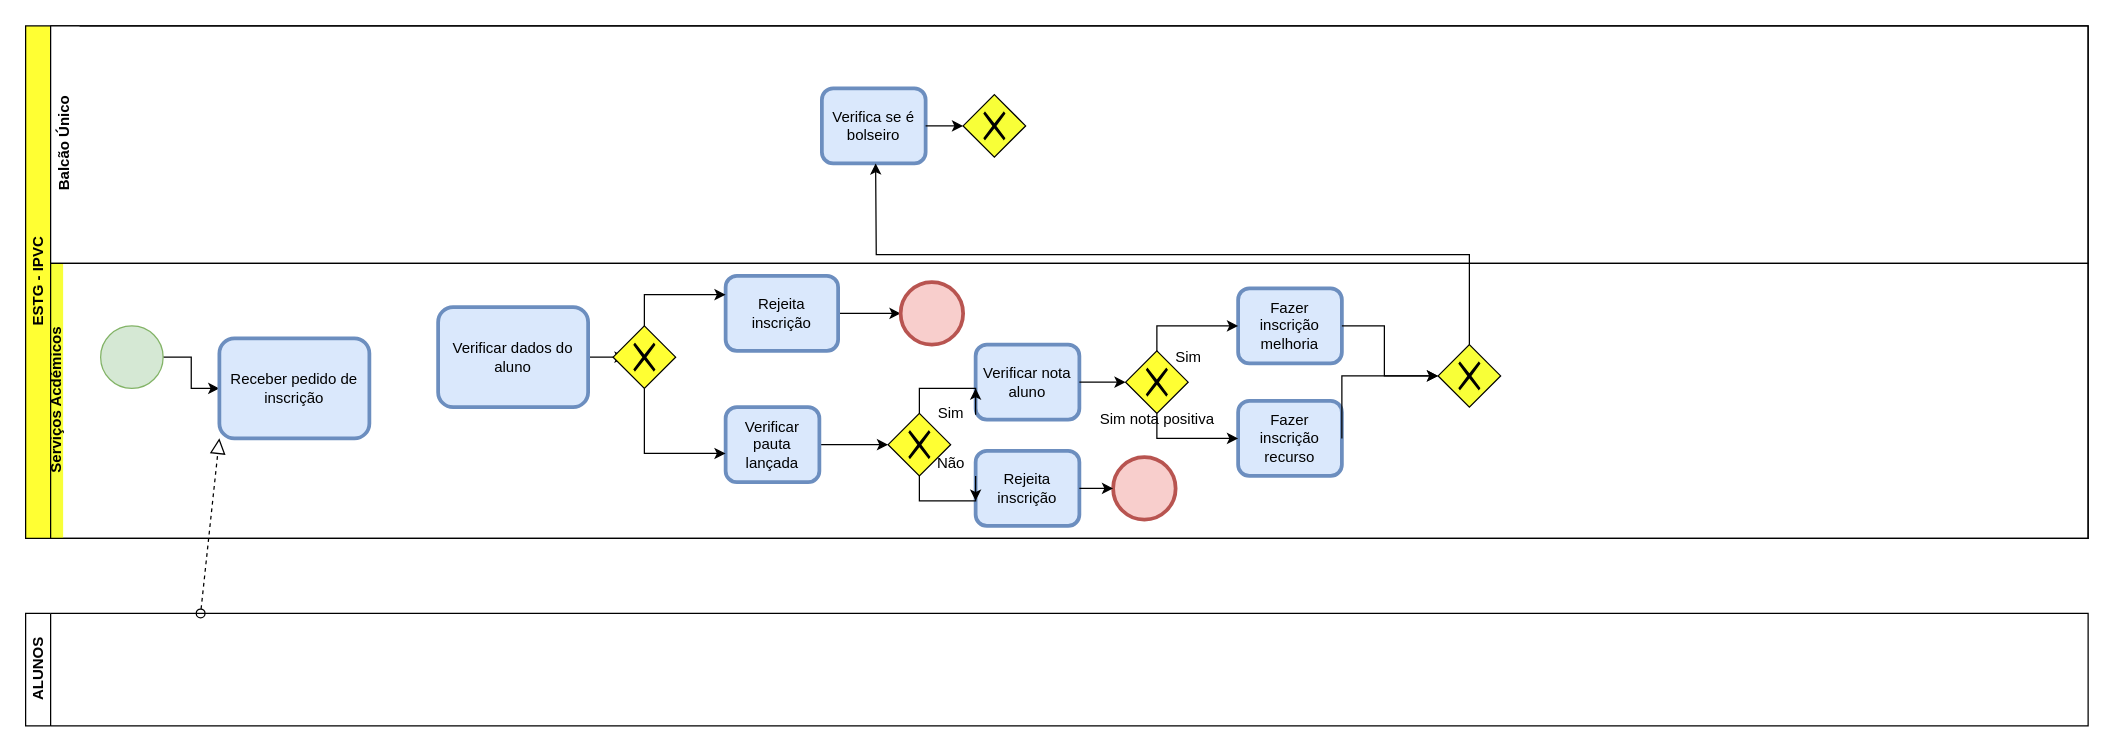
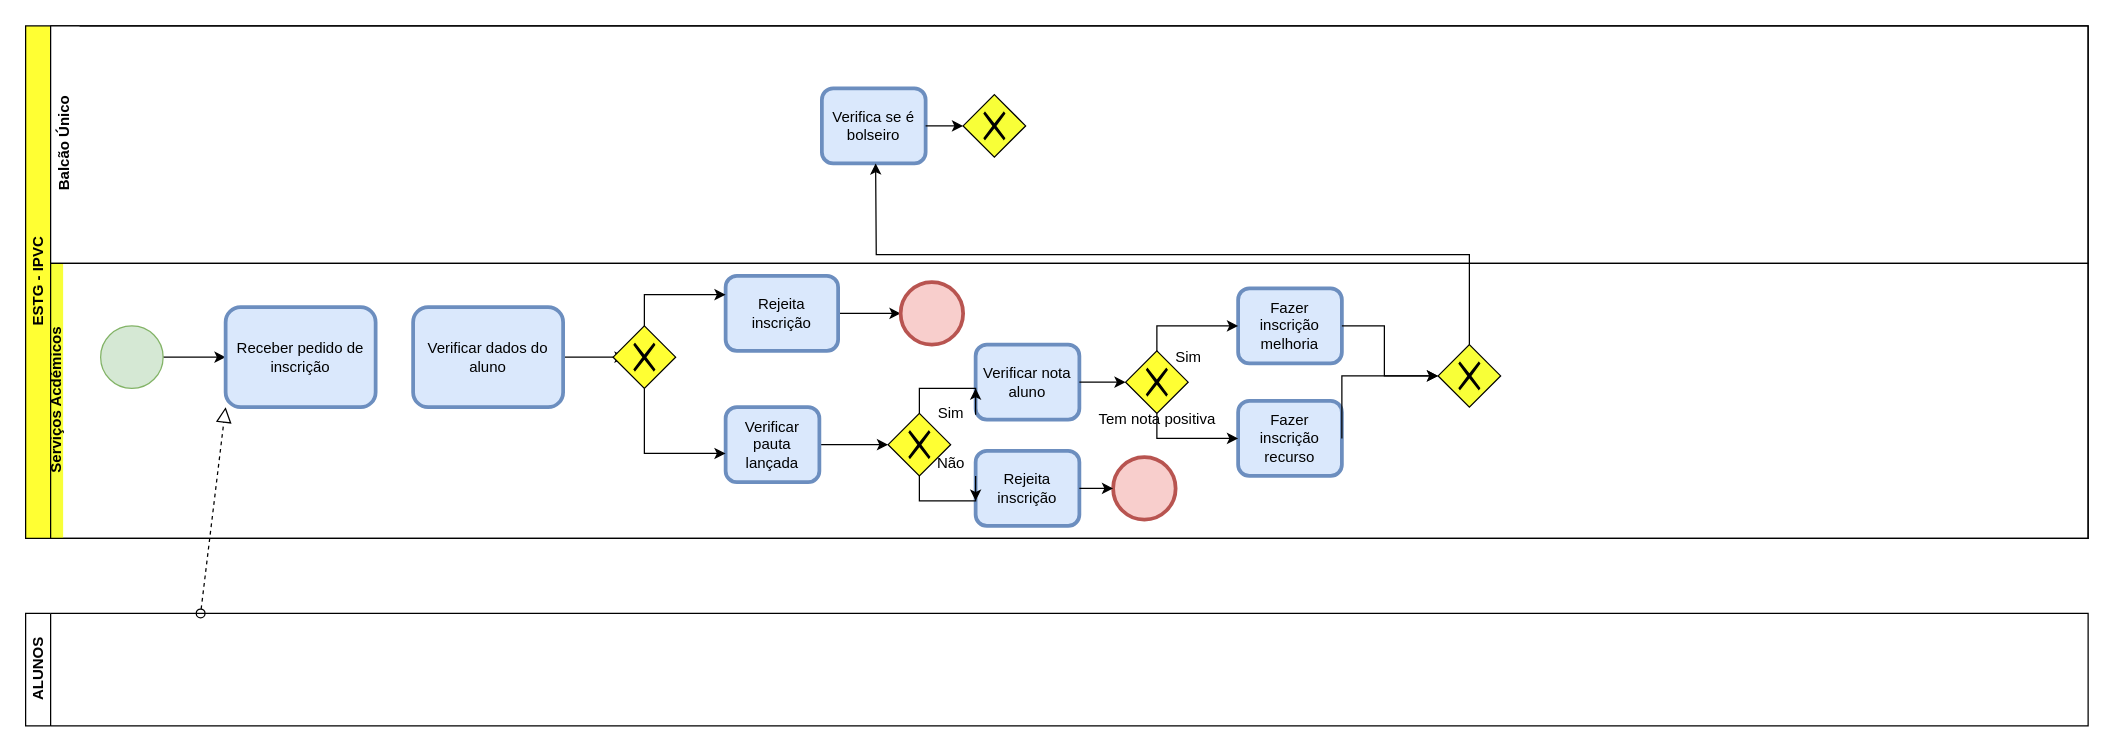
(513, 357) -> (488, 357)
(294, 388) -> (301, 357)
(1158, 419) -> (1158, 419)
